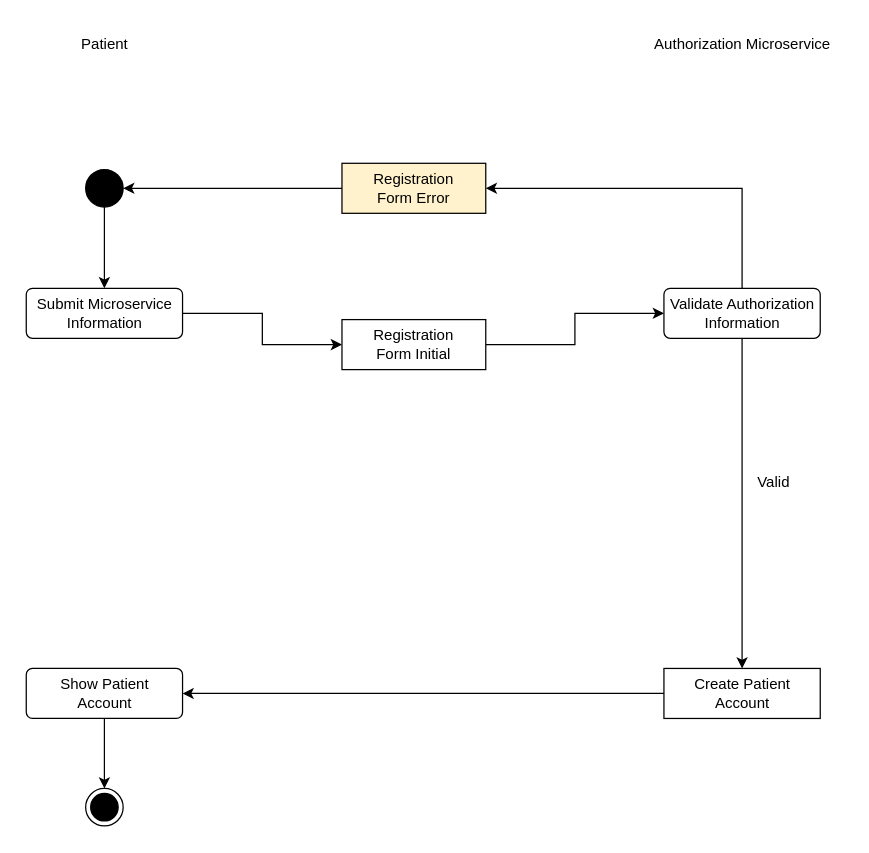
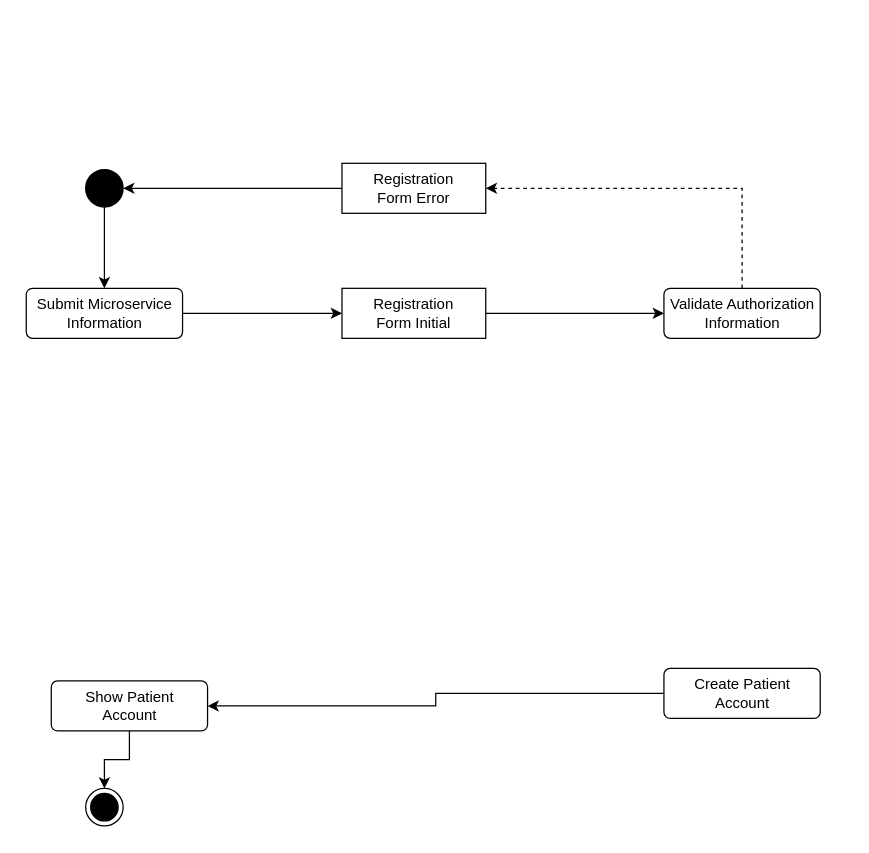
(104, 44) -> none
(742, 44) -> none
(414, 188) -> (414, 188)
(667, 188) -> (667, 188)
(414, 344) -> (414, 313)
(773, 482) -> none
(742, 499) -> none
(104, 693) -> (129, 706)
(742, 693) -> (742, 693)
